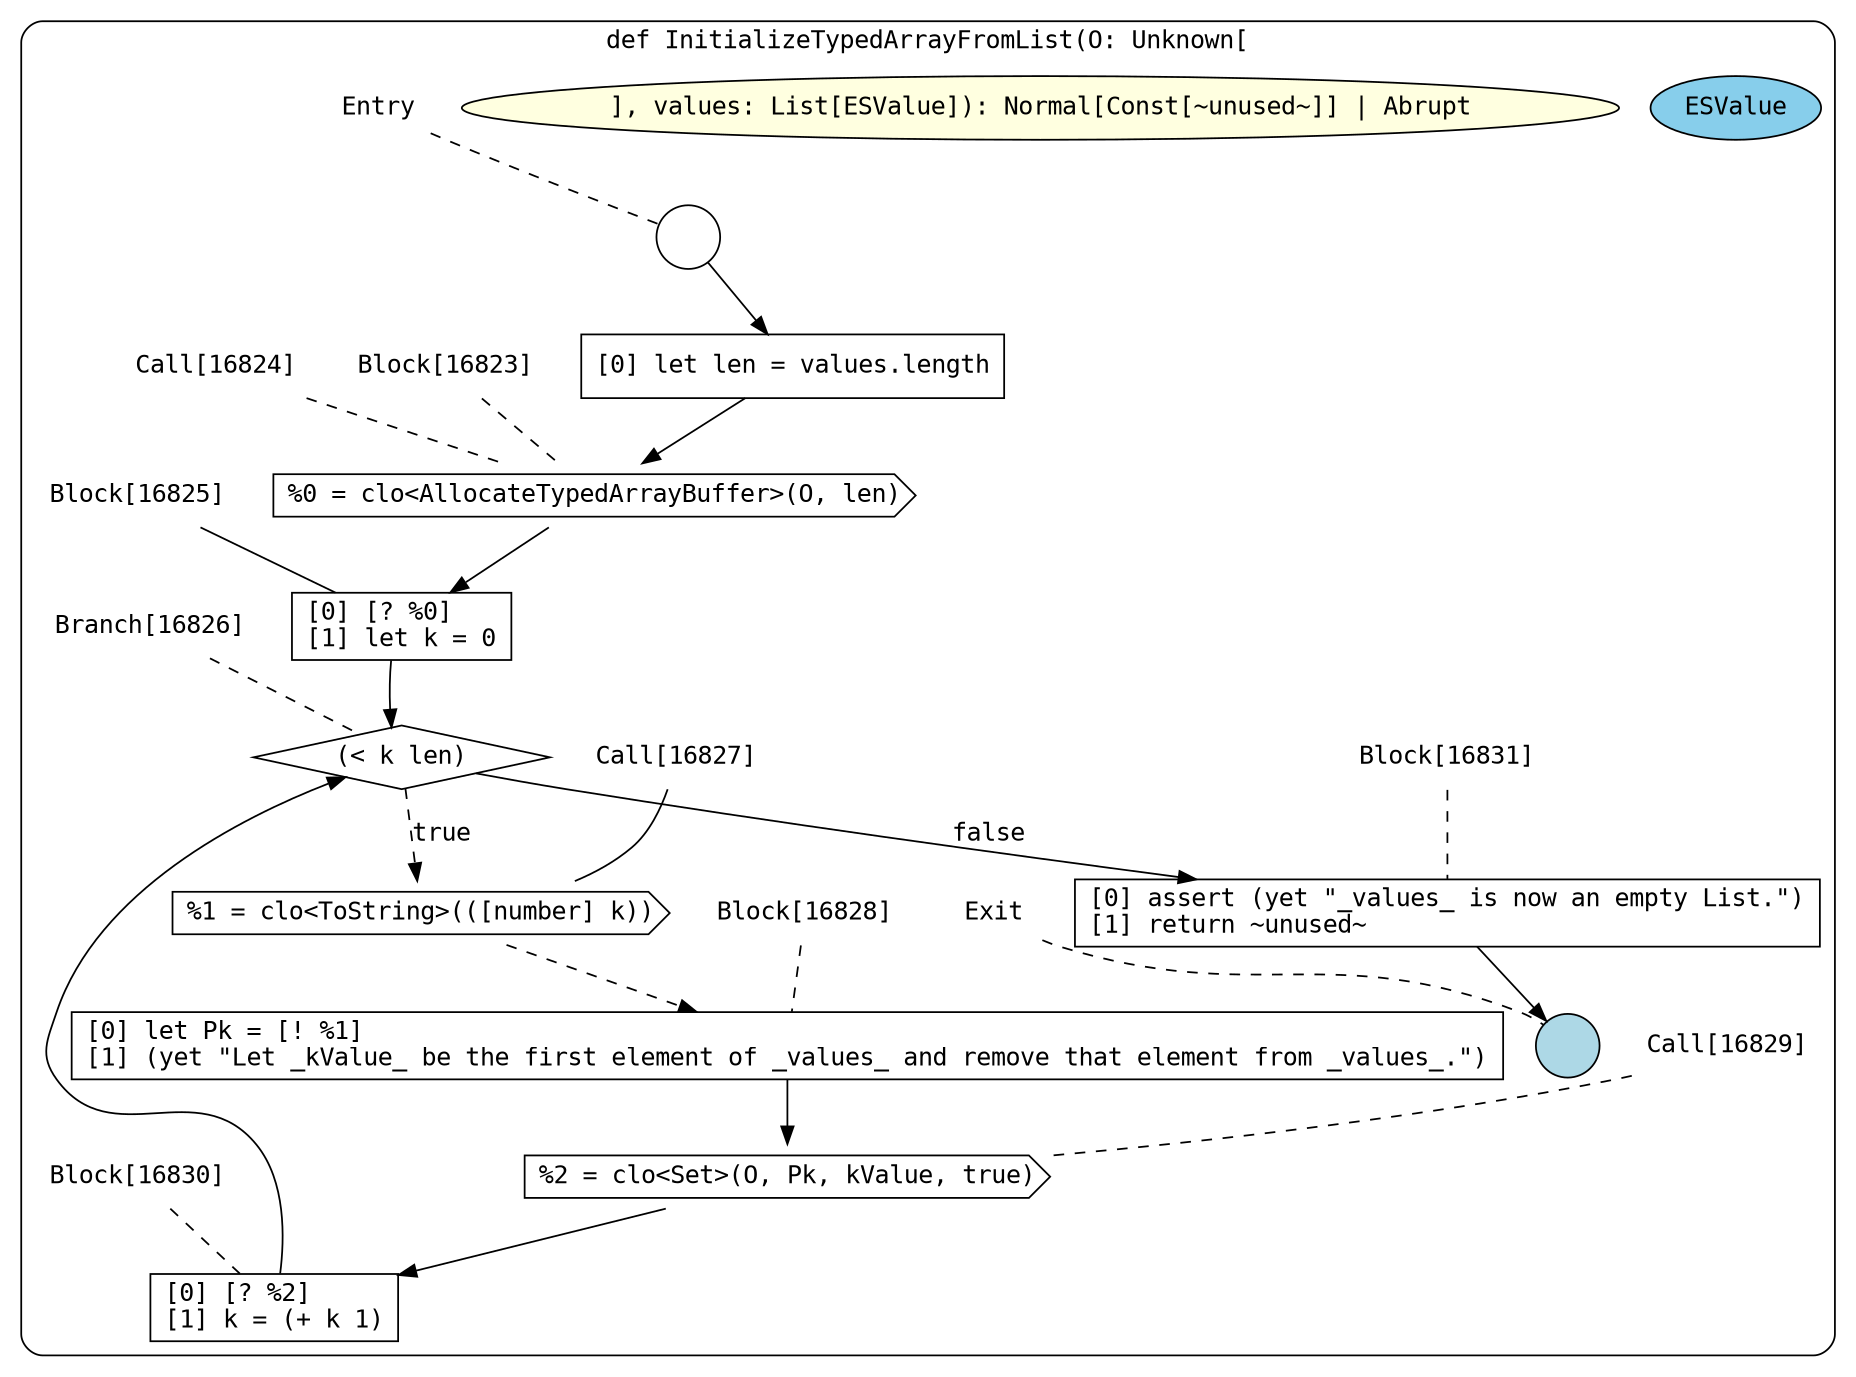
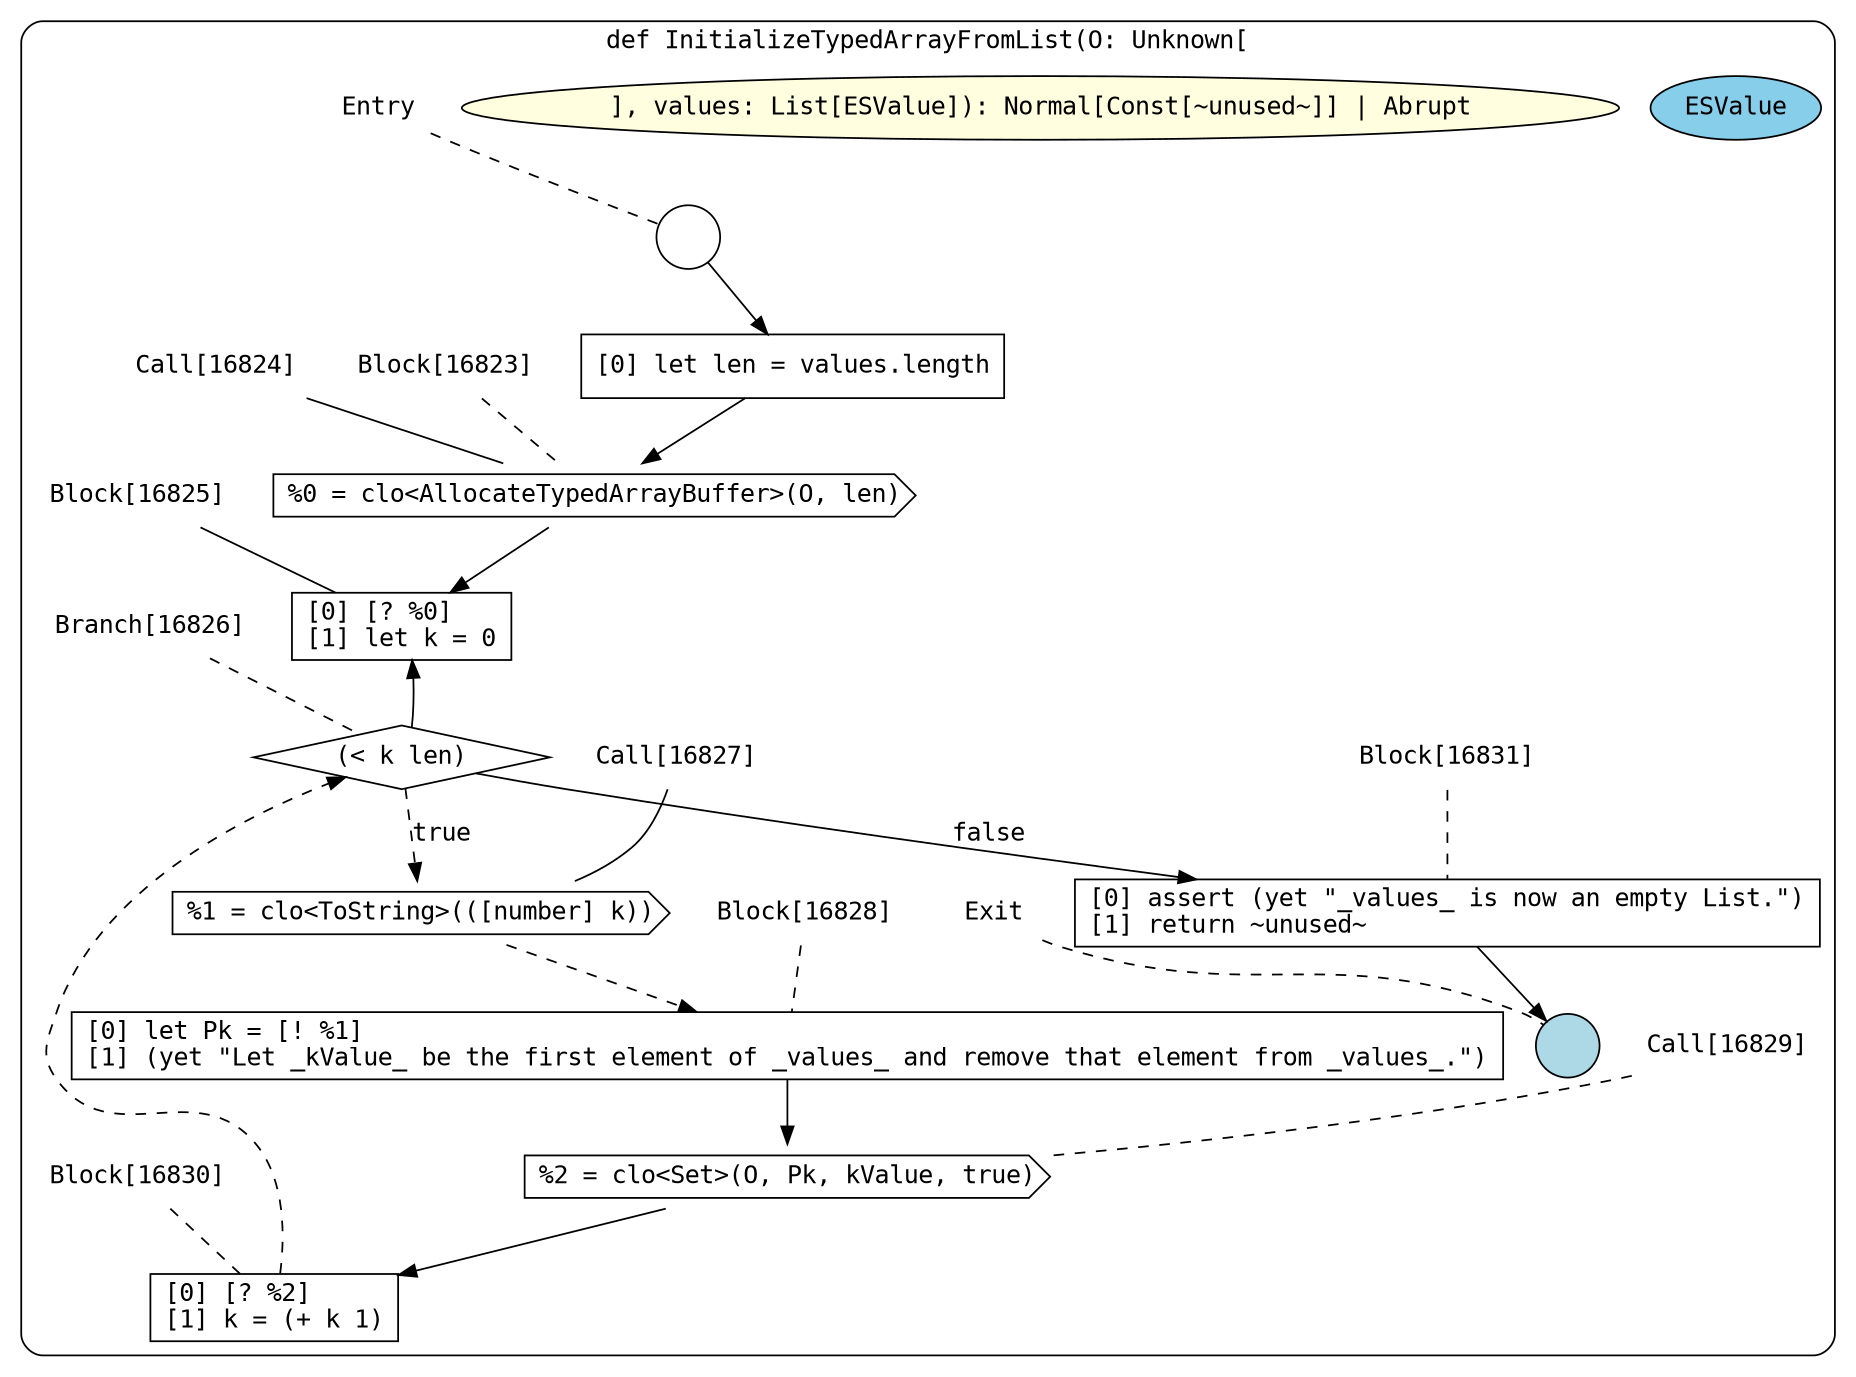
(405, 431) -> (405, 431)
(390, 685) -> (413, 703)
(48, 1041) -> (48, 1041)
